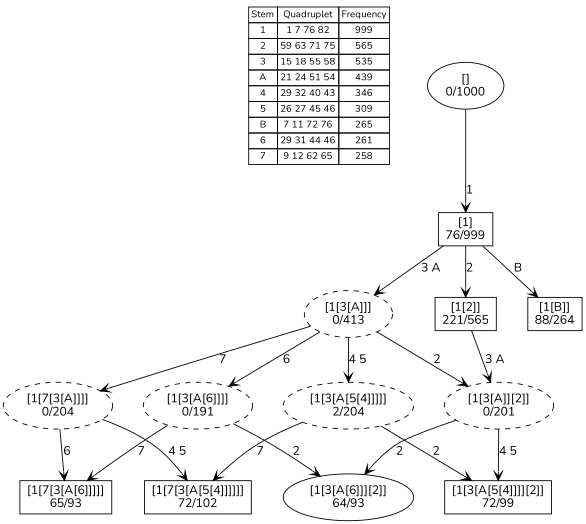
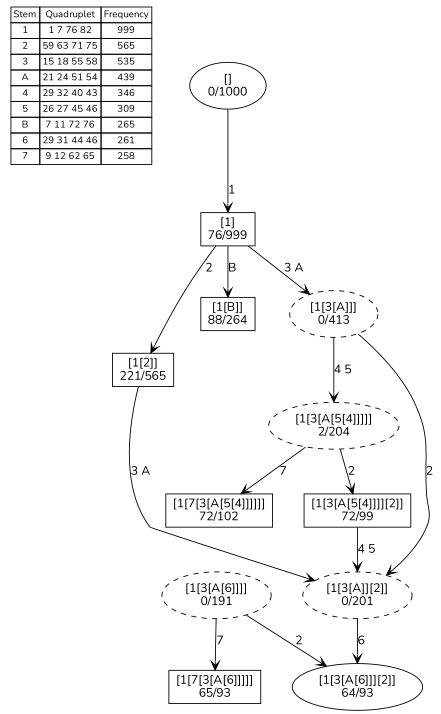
(278, 357) -> none
(58, 406) -> none
(499, 450) -> (357, 545)
(401, 451) -> (363, 641)
